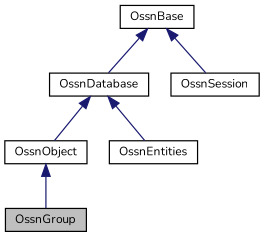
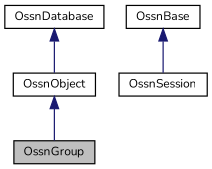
(124, 55) -> none
(153, 152) -> none
